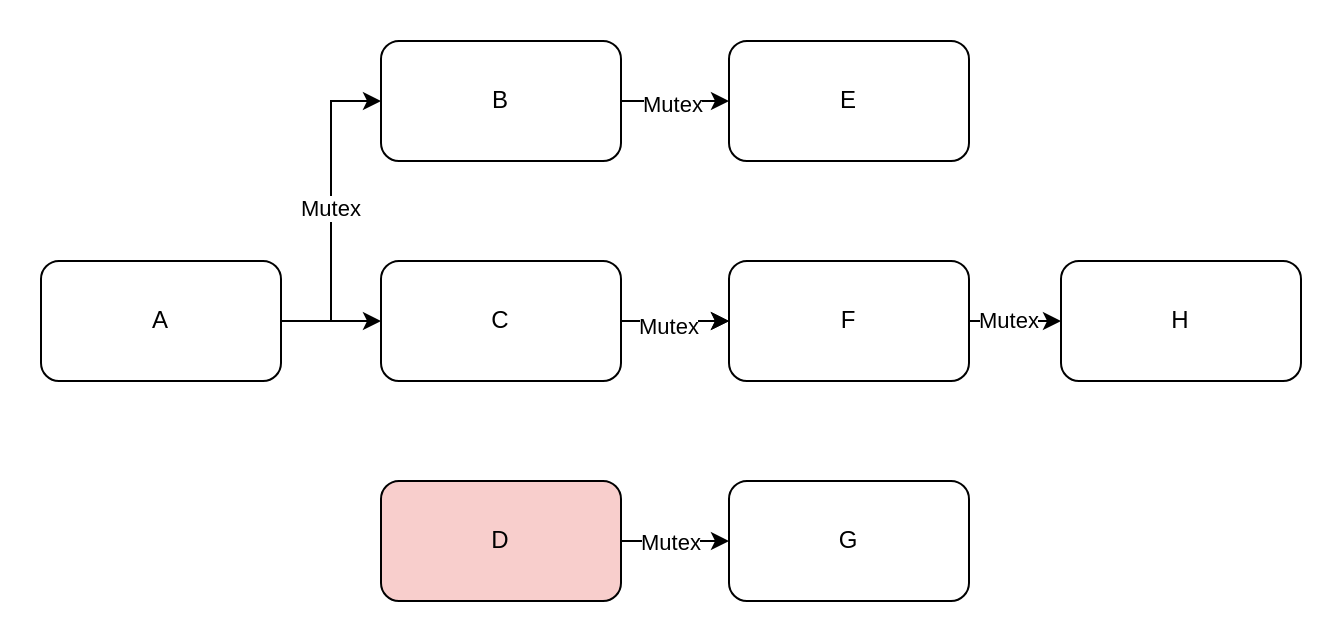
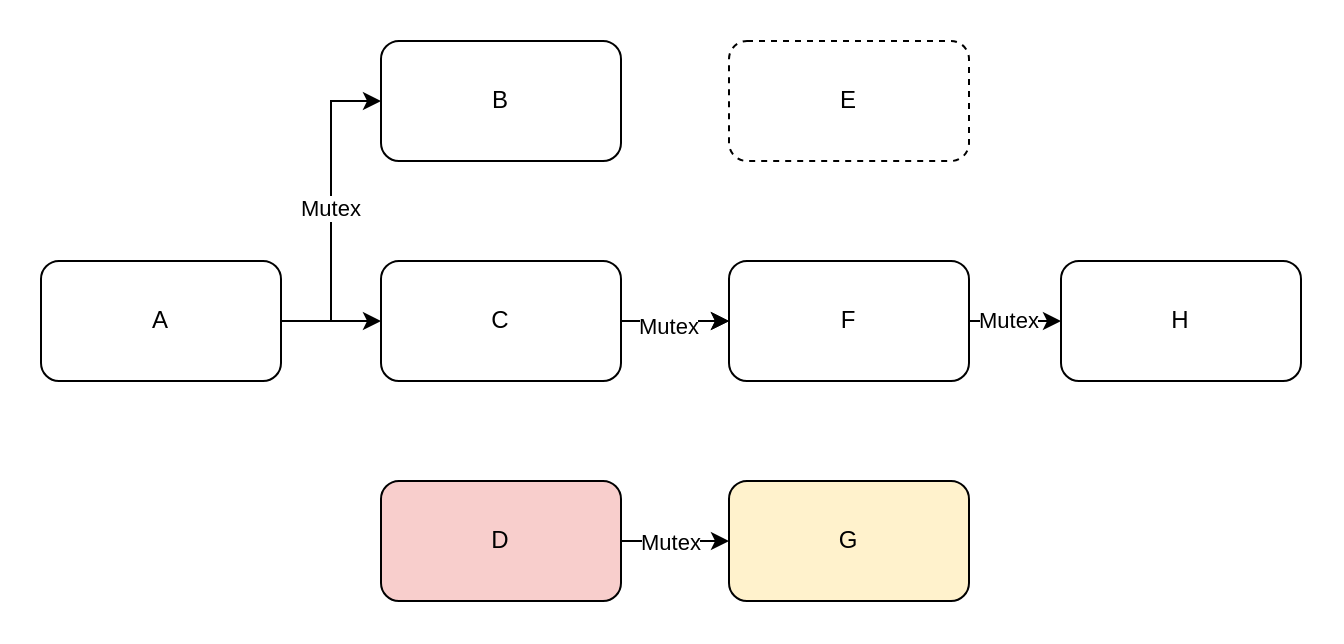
(668, 101) -> none
(849, 101) -> (849, 101)
(849, 541) -> (849, 541)
